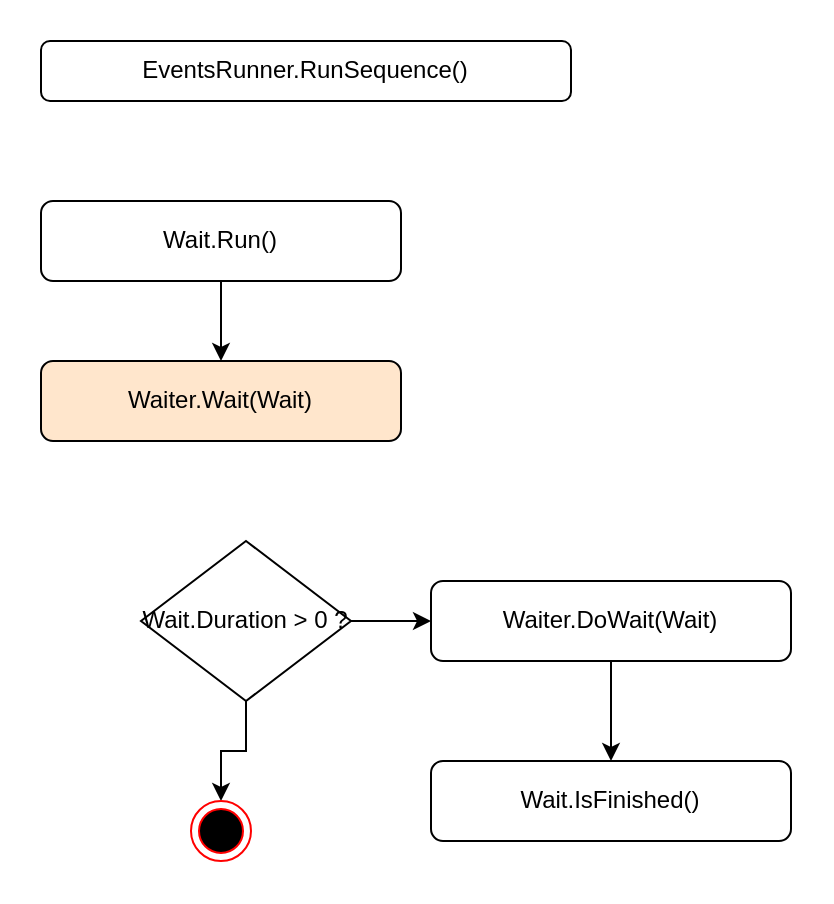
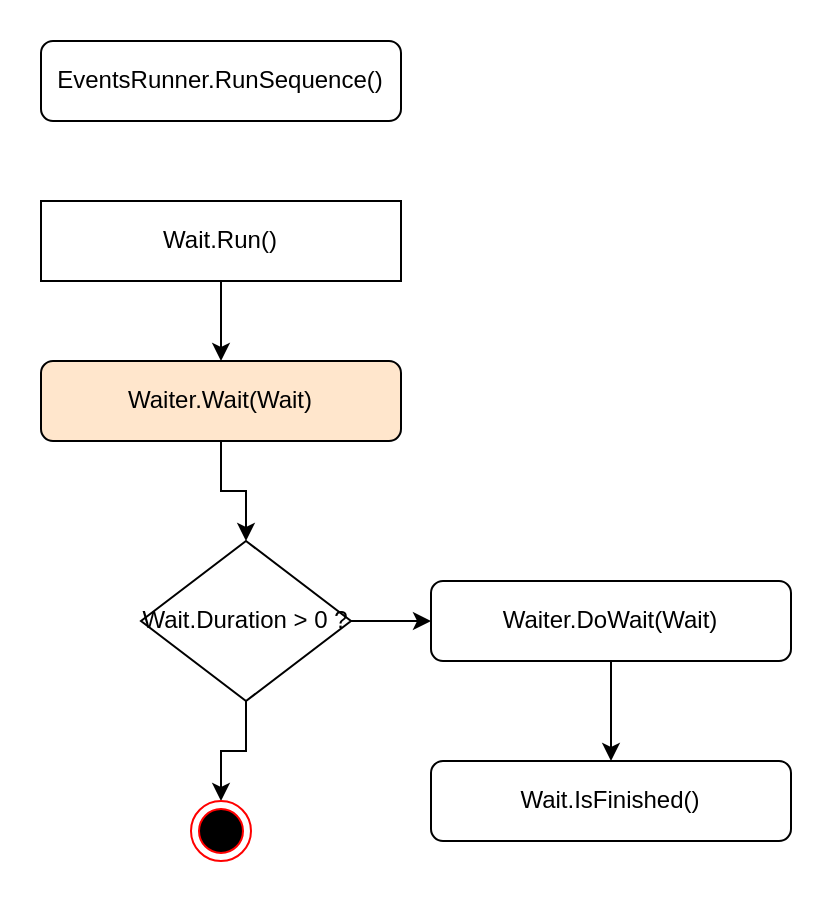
(306, 71) -> (221, 81)
(221, 241) -> (221, 241)
none -> (227, 491)
